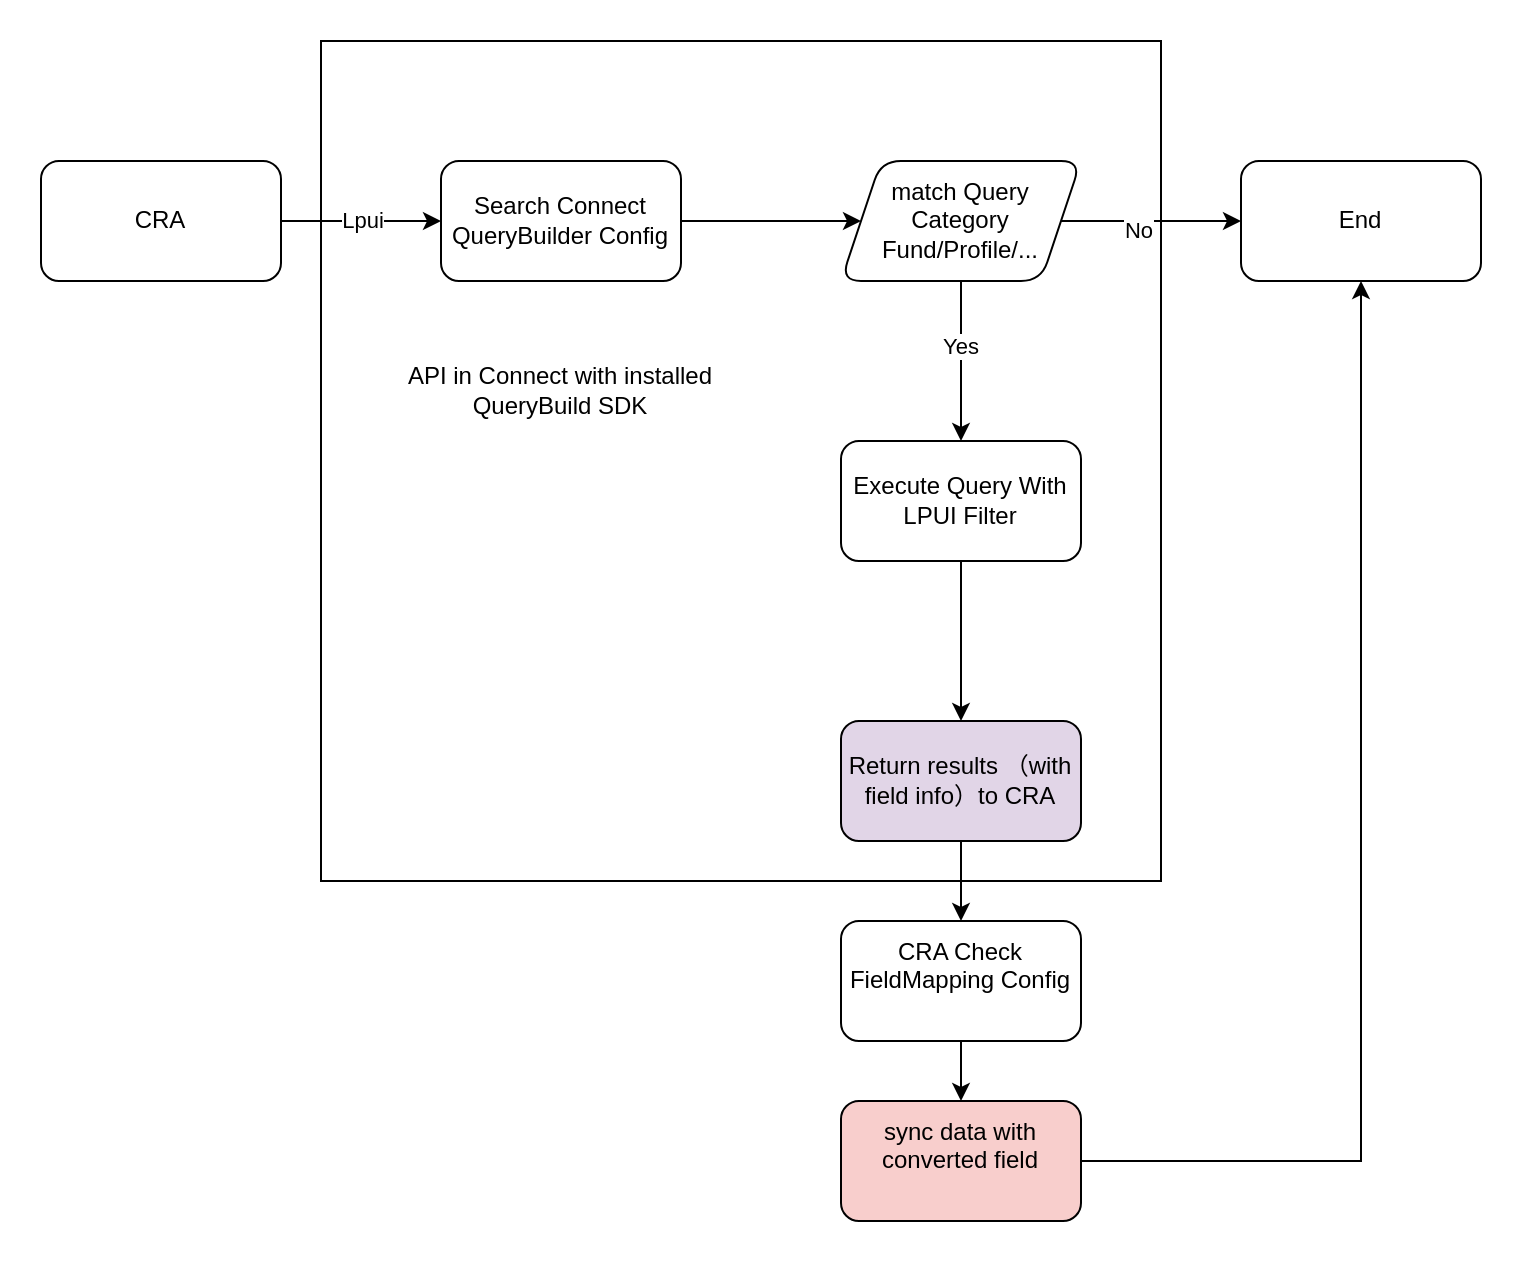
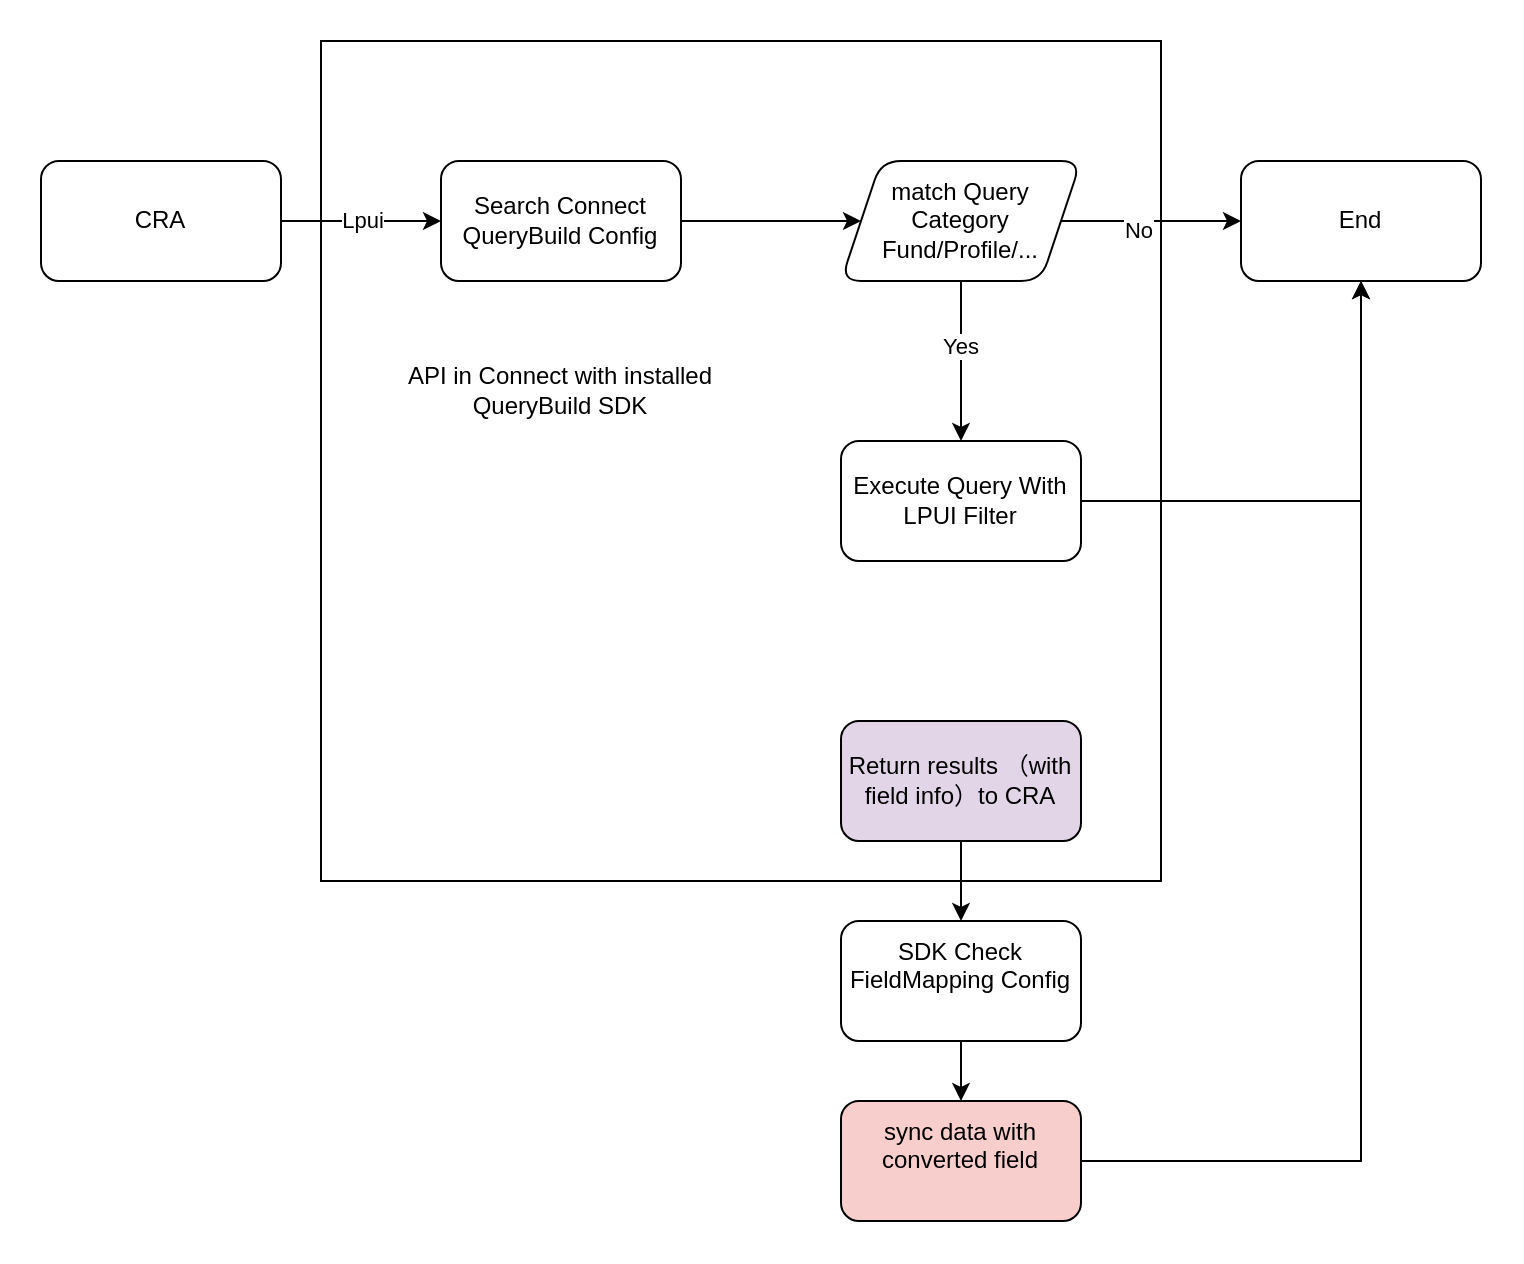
(561, 221) -> (561, 221)
(961, 634) -> (1219, 501)
(961, 981) -> (961, 981)
